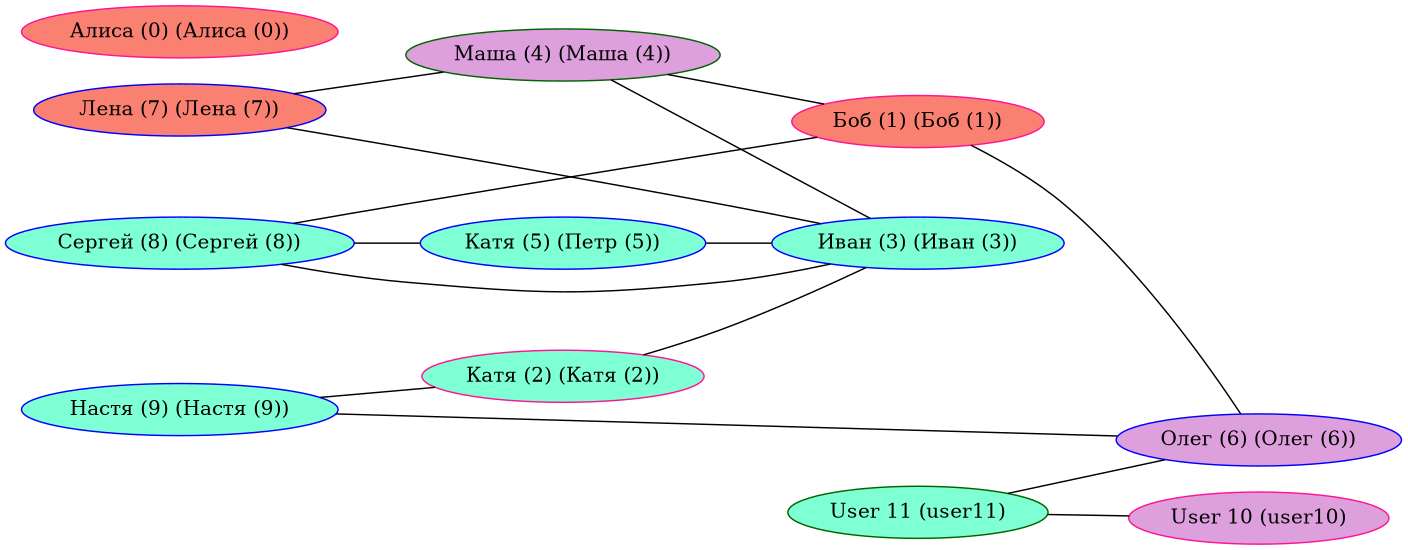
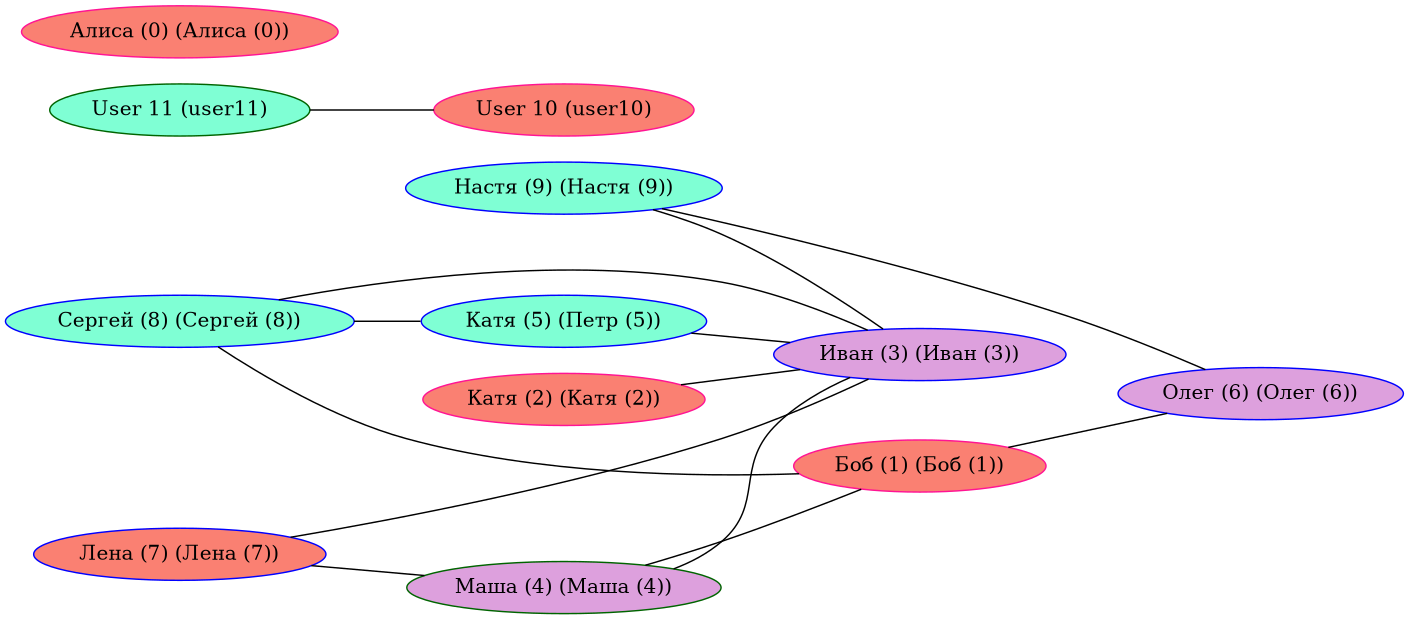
(918, 243) -> (920, 355)
(563, 376) -> (564, 399)
(378, 392) -> (773, 260)
(1086, 477) -> none
(1259, 518) -> (564, 110)
